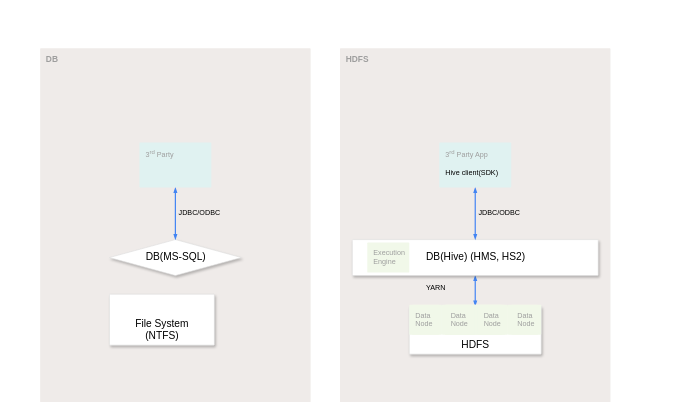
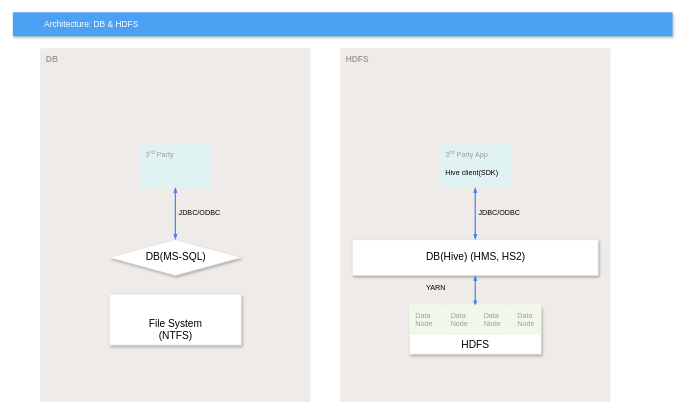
none -> (343, 24)
(388, 258) -> none
(162, 320) -> (175, 320)
